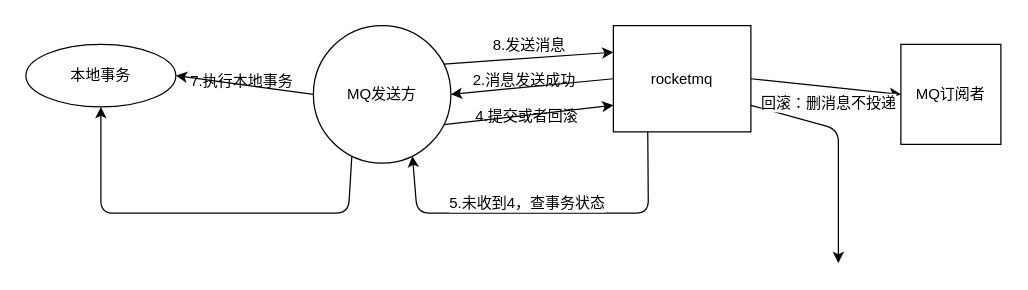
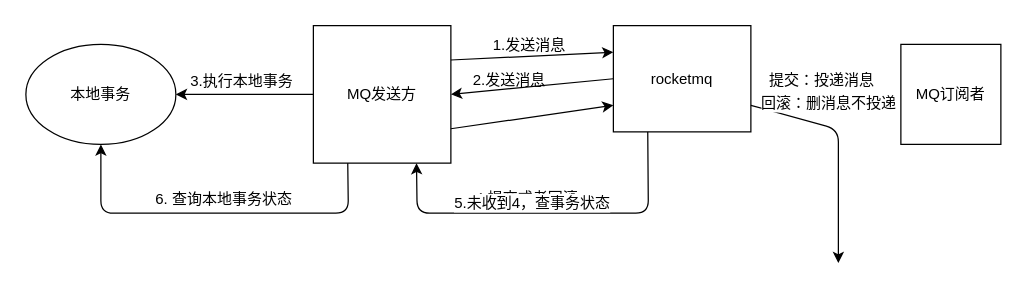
(530, 46) -> (530, 46)
(101, 76) -> (101, 94)
(525, 81) -> (510, 81)
none -> (829, 81)
(242, 82) -> (242, 82)
(822, 86) -> none
(382, 94) -> (382, 94)
(536, 117) -> (536, 198)
none -> (228, 199)
